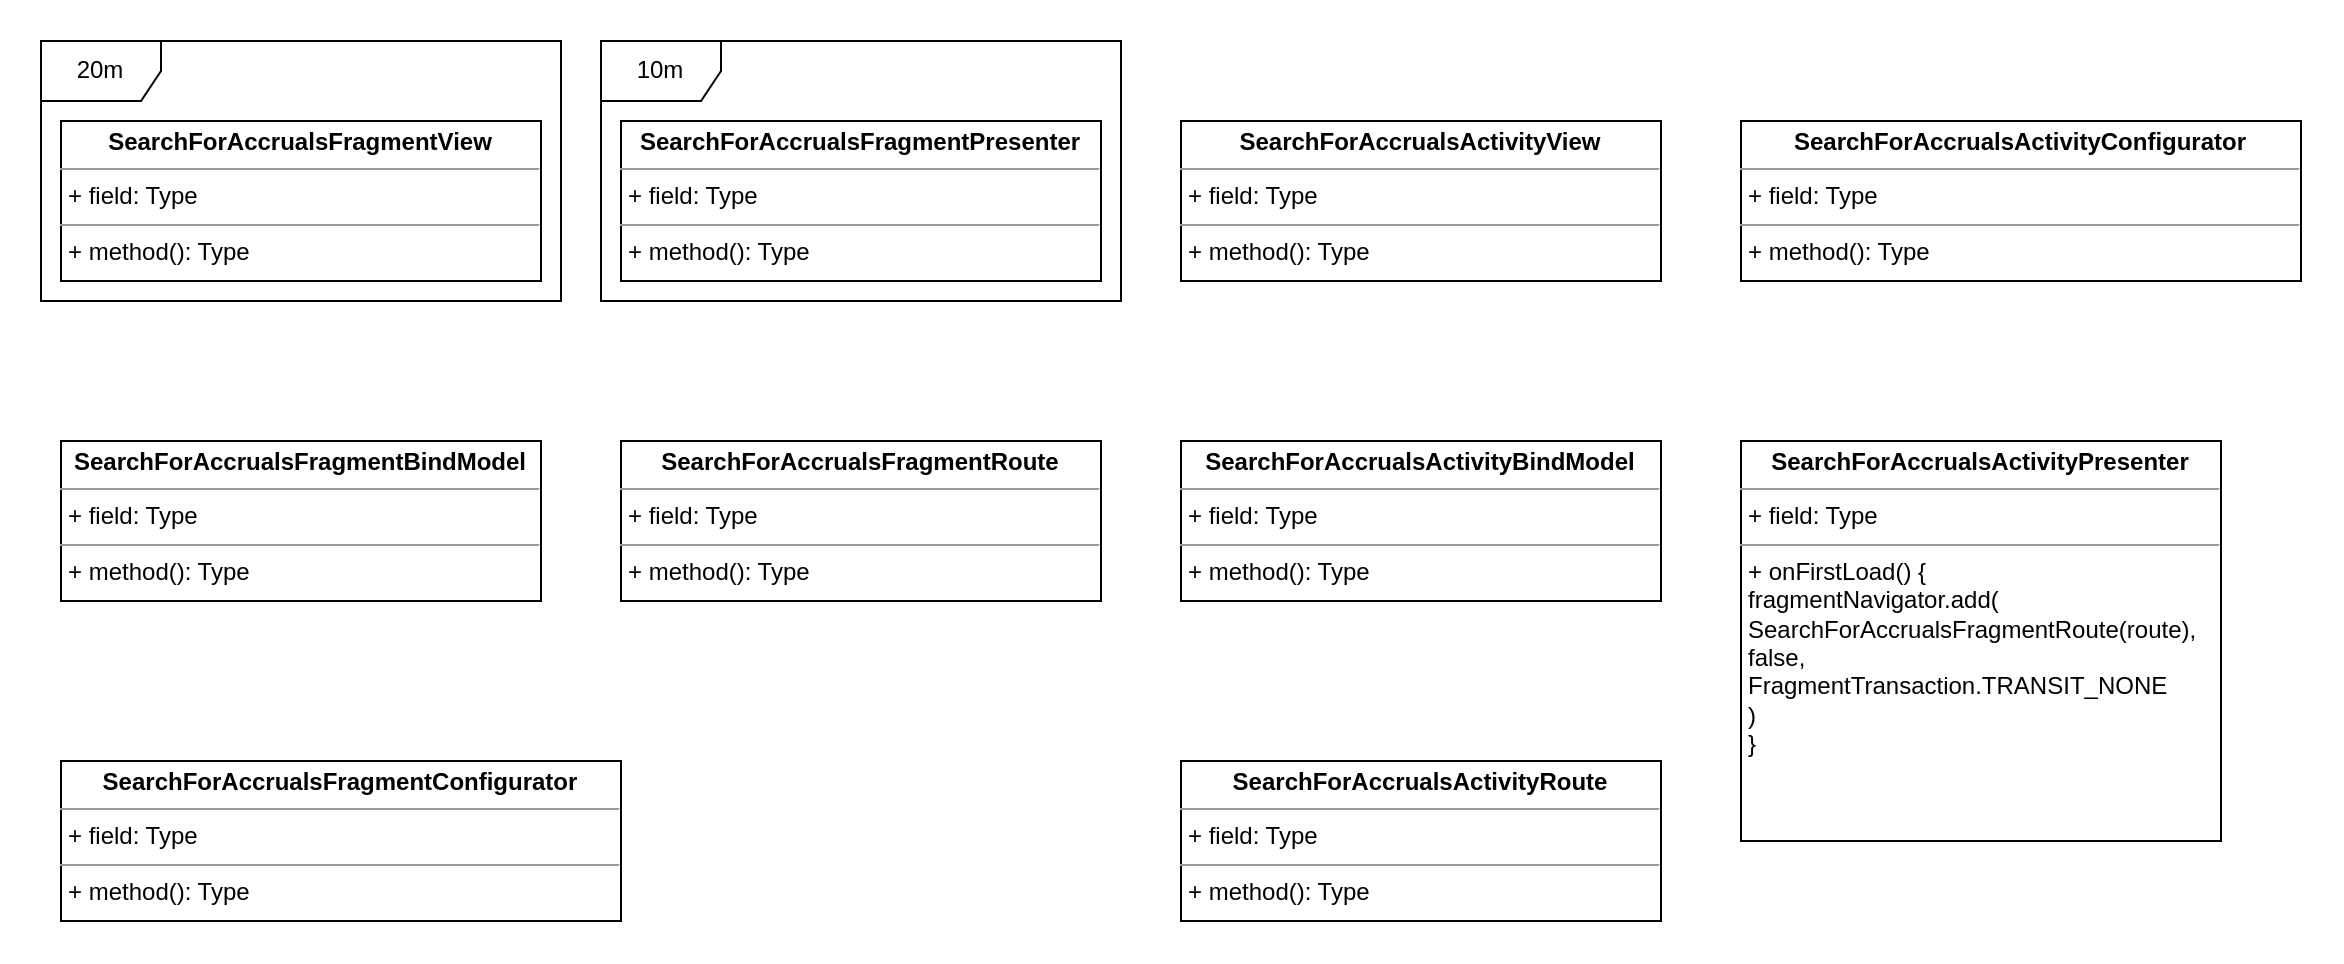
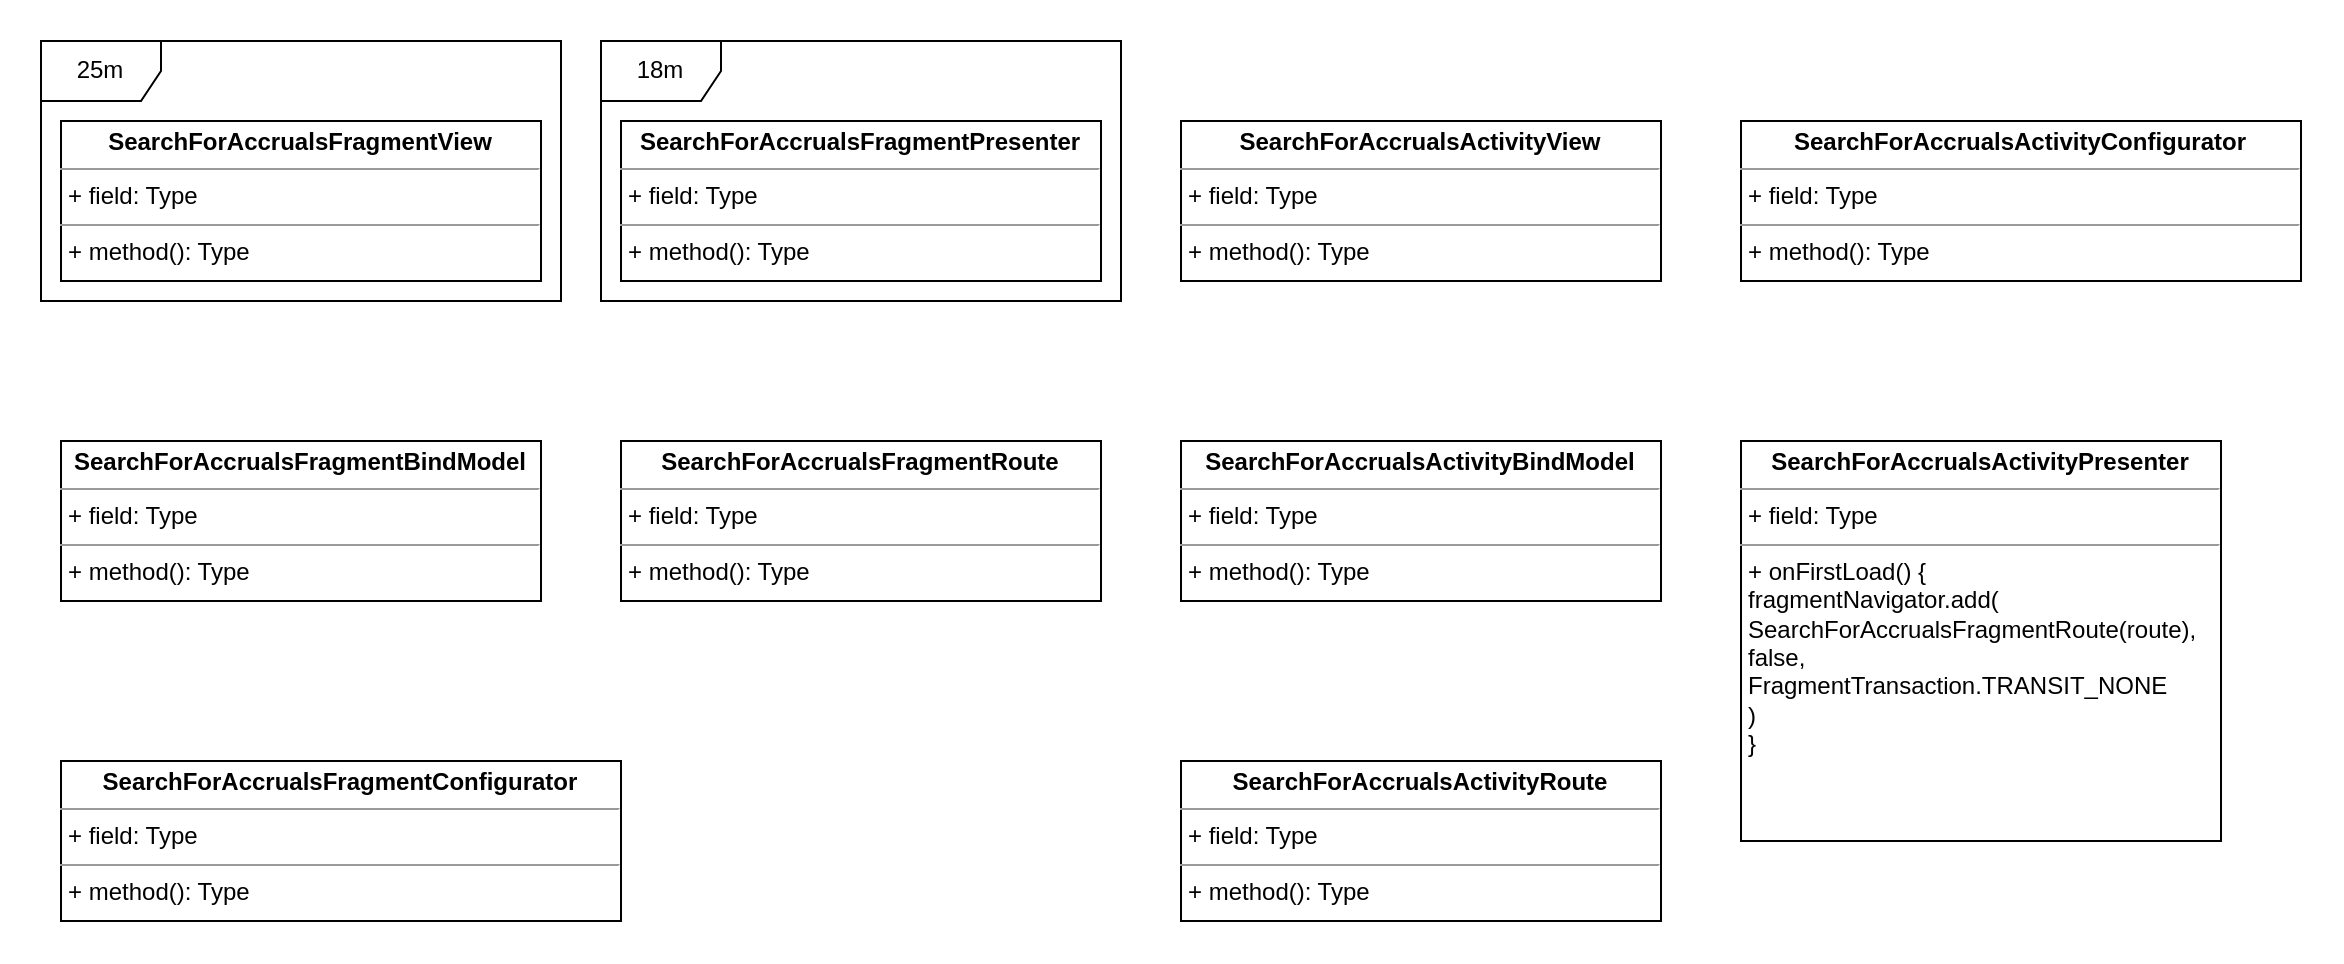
(101, 71) -> (101, 71)
(661, 71) -> (661, 71)
